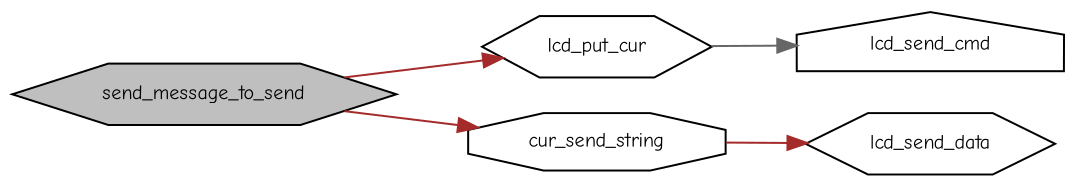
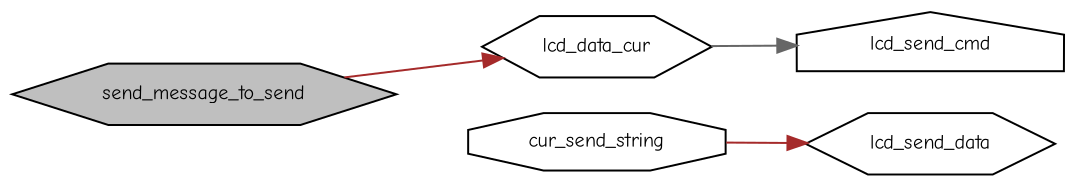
(597, 47) -> (597, 47)
(401, 118) -> none
